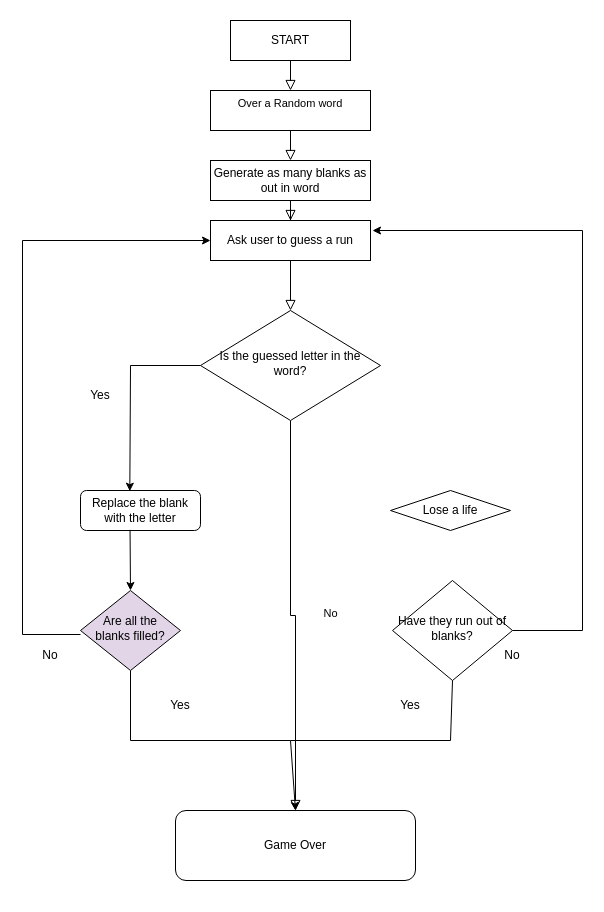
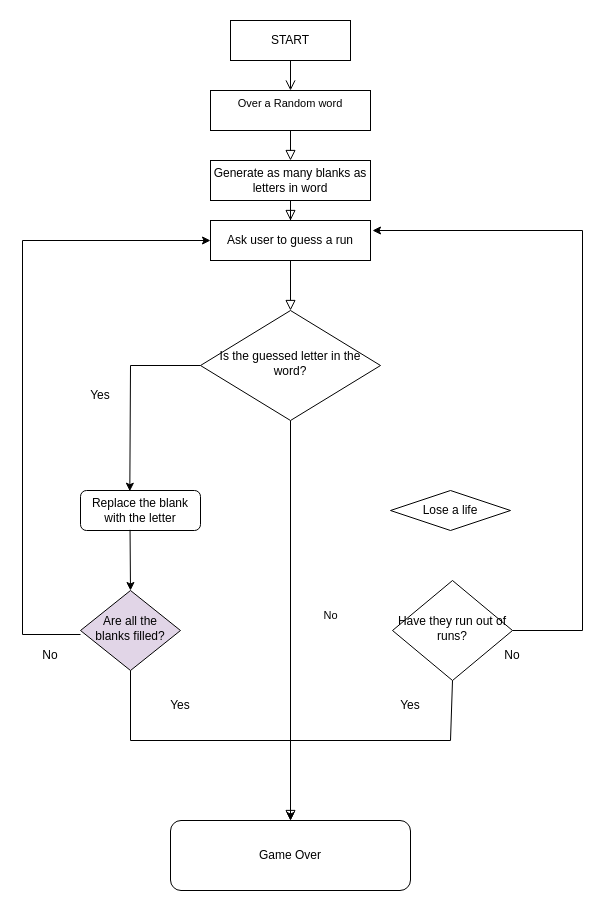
(291, 79) -> (291, 83)
(291, 181) -> (291, 181)
(453, 629) -> (453, 629)
(296, 846) -> (291, 856)
